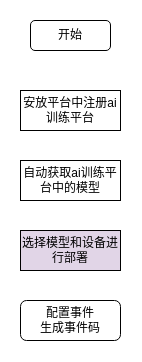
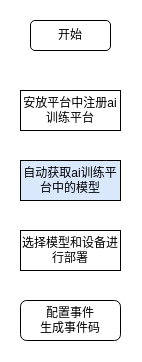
(71, 181) -> (71, 181)
(71, 251) -> (71, 251)
